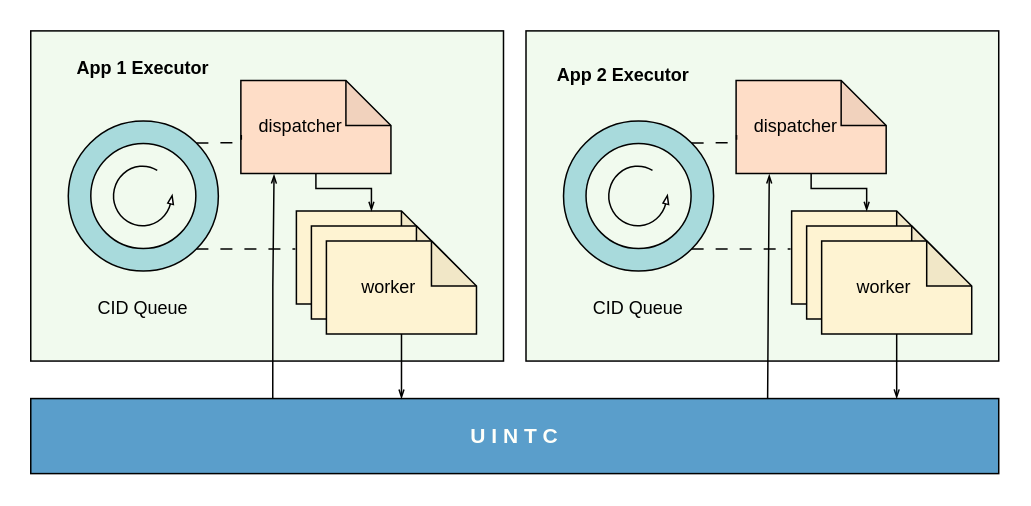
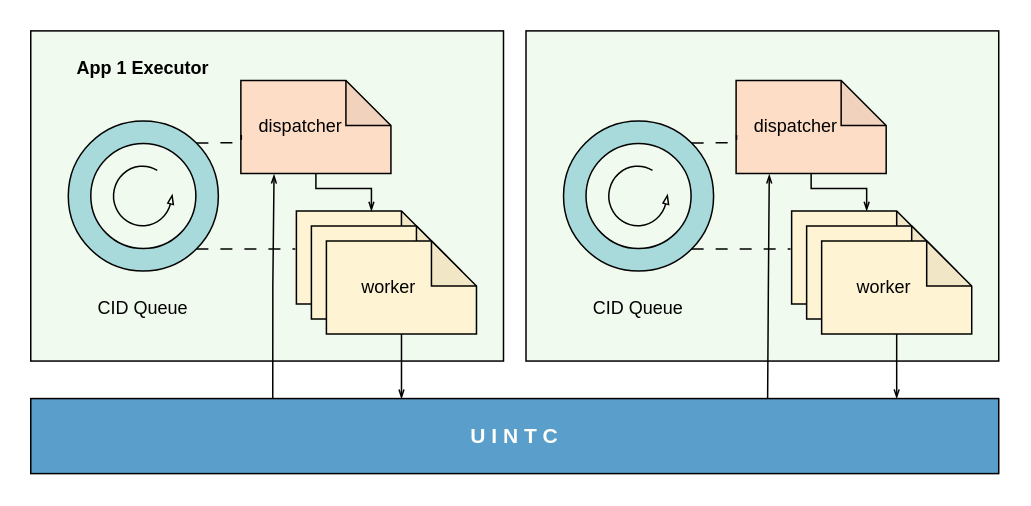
(623, 76) -> none
